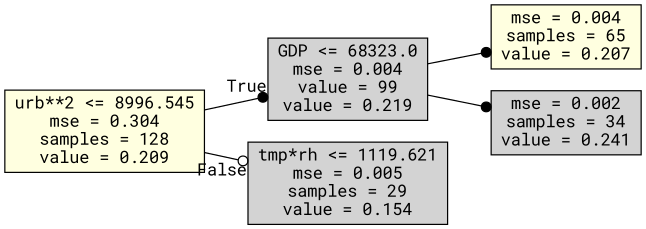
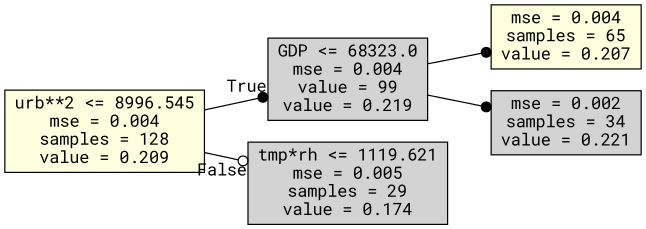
(566, 123) -> (566, 123)
(105, 131) -> (105, 131)
(348, 183) -> (348, 183)
